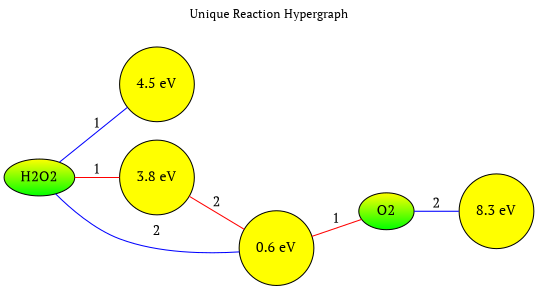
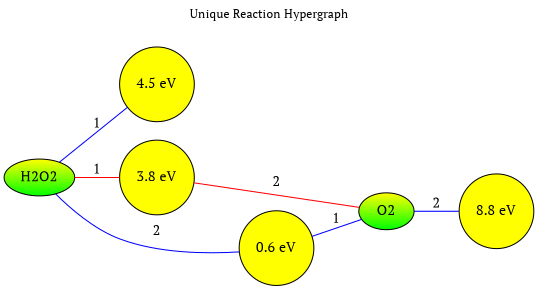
(496, 211) -> (496, 211)
(217, 213) -> (277, 195)
(337, 228) -> (337, 228)
